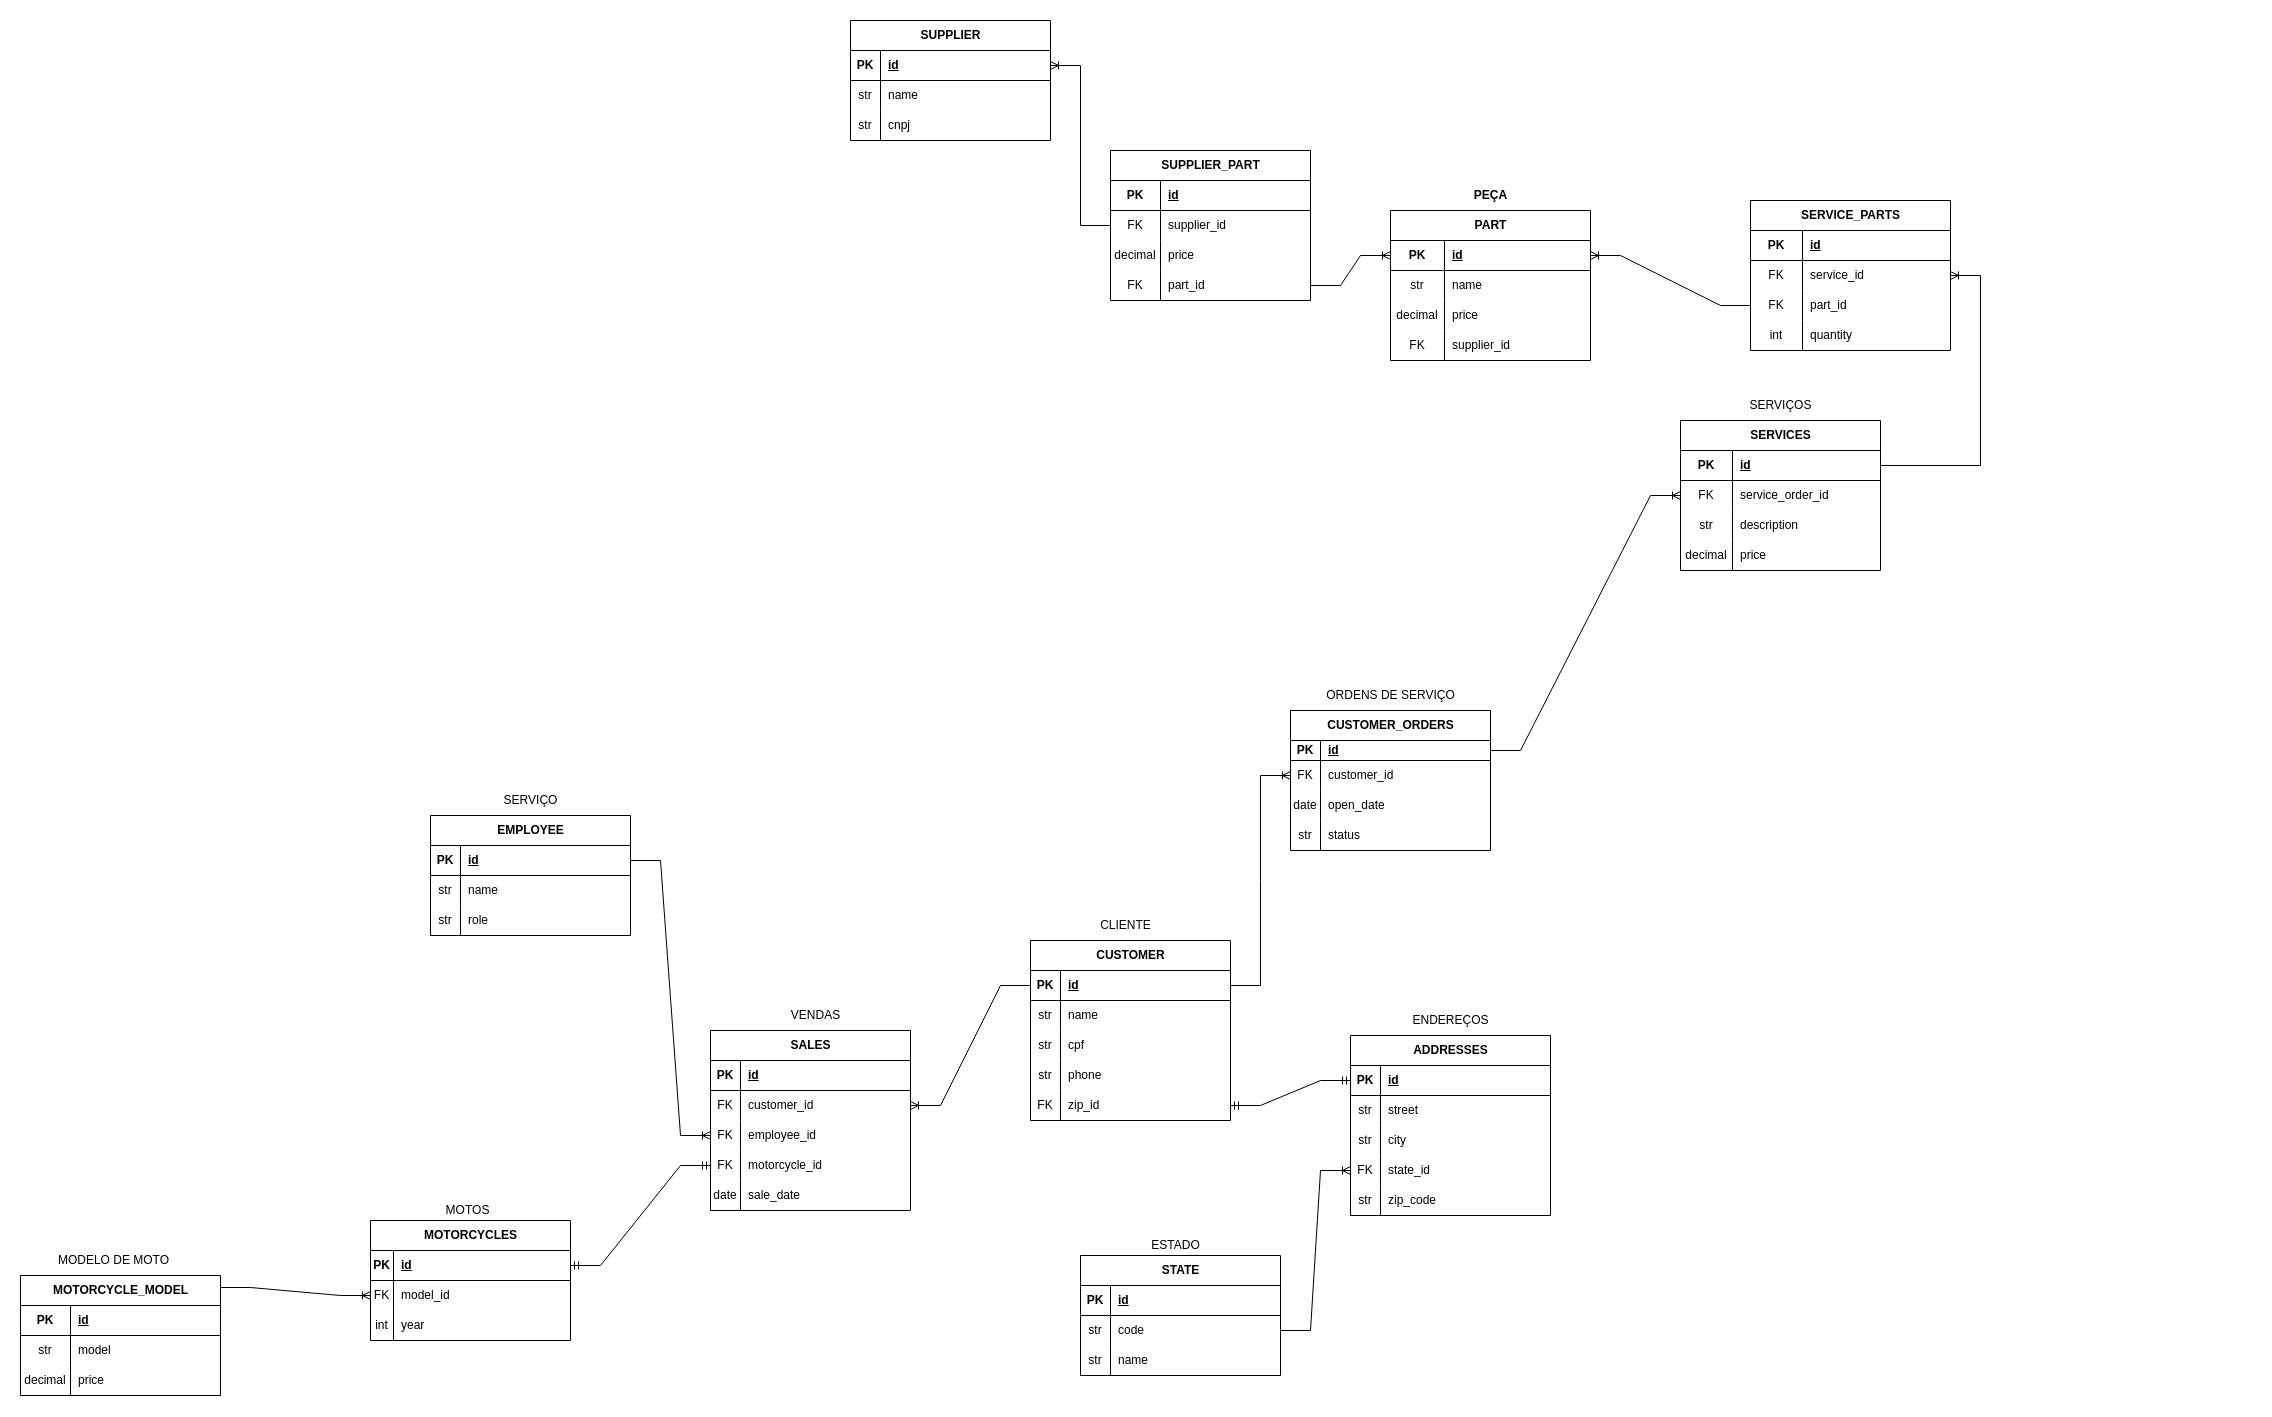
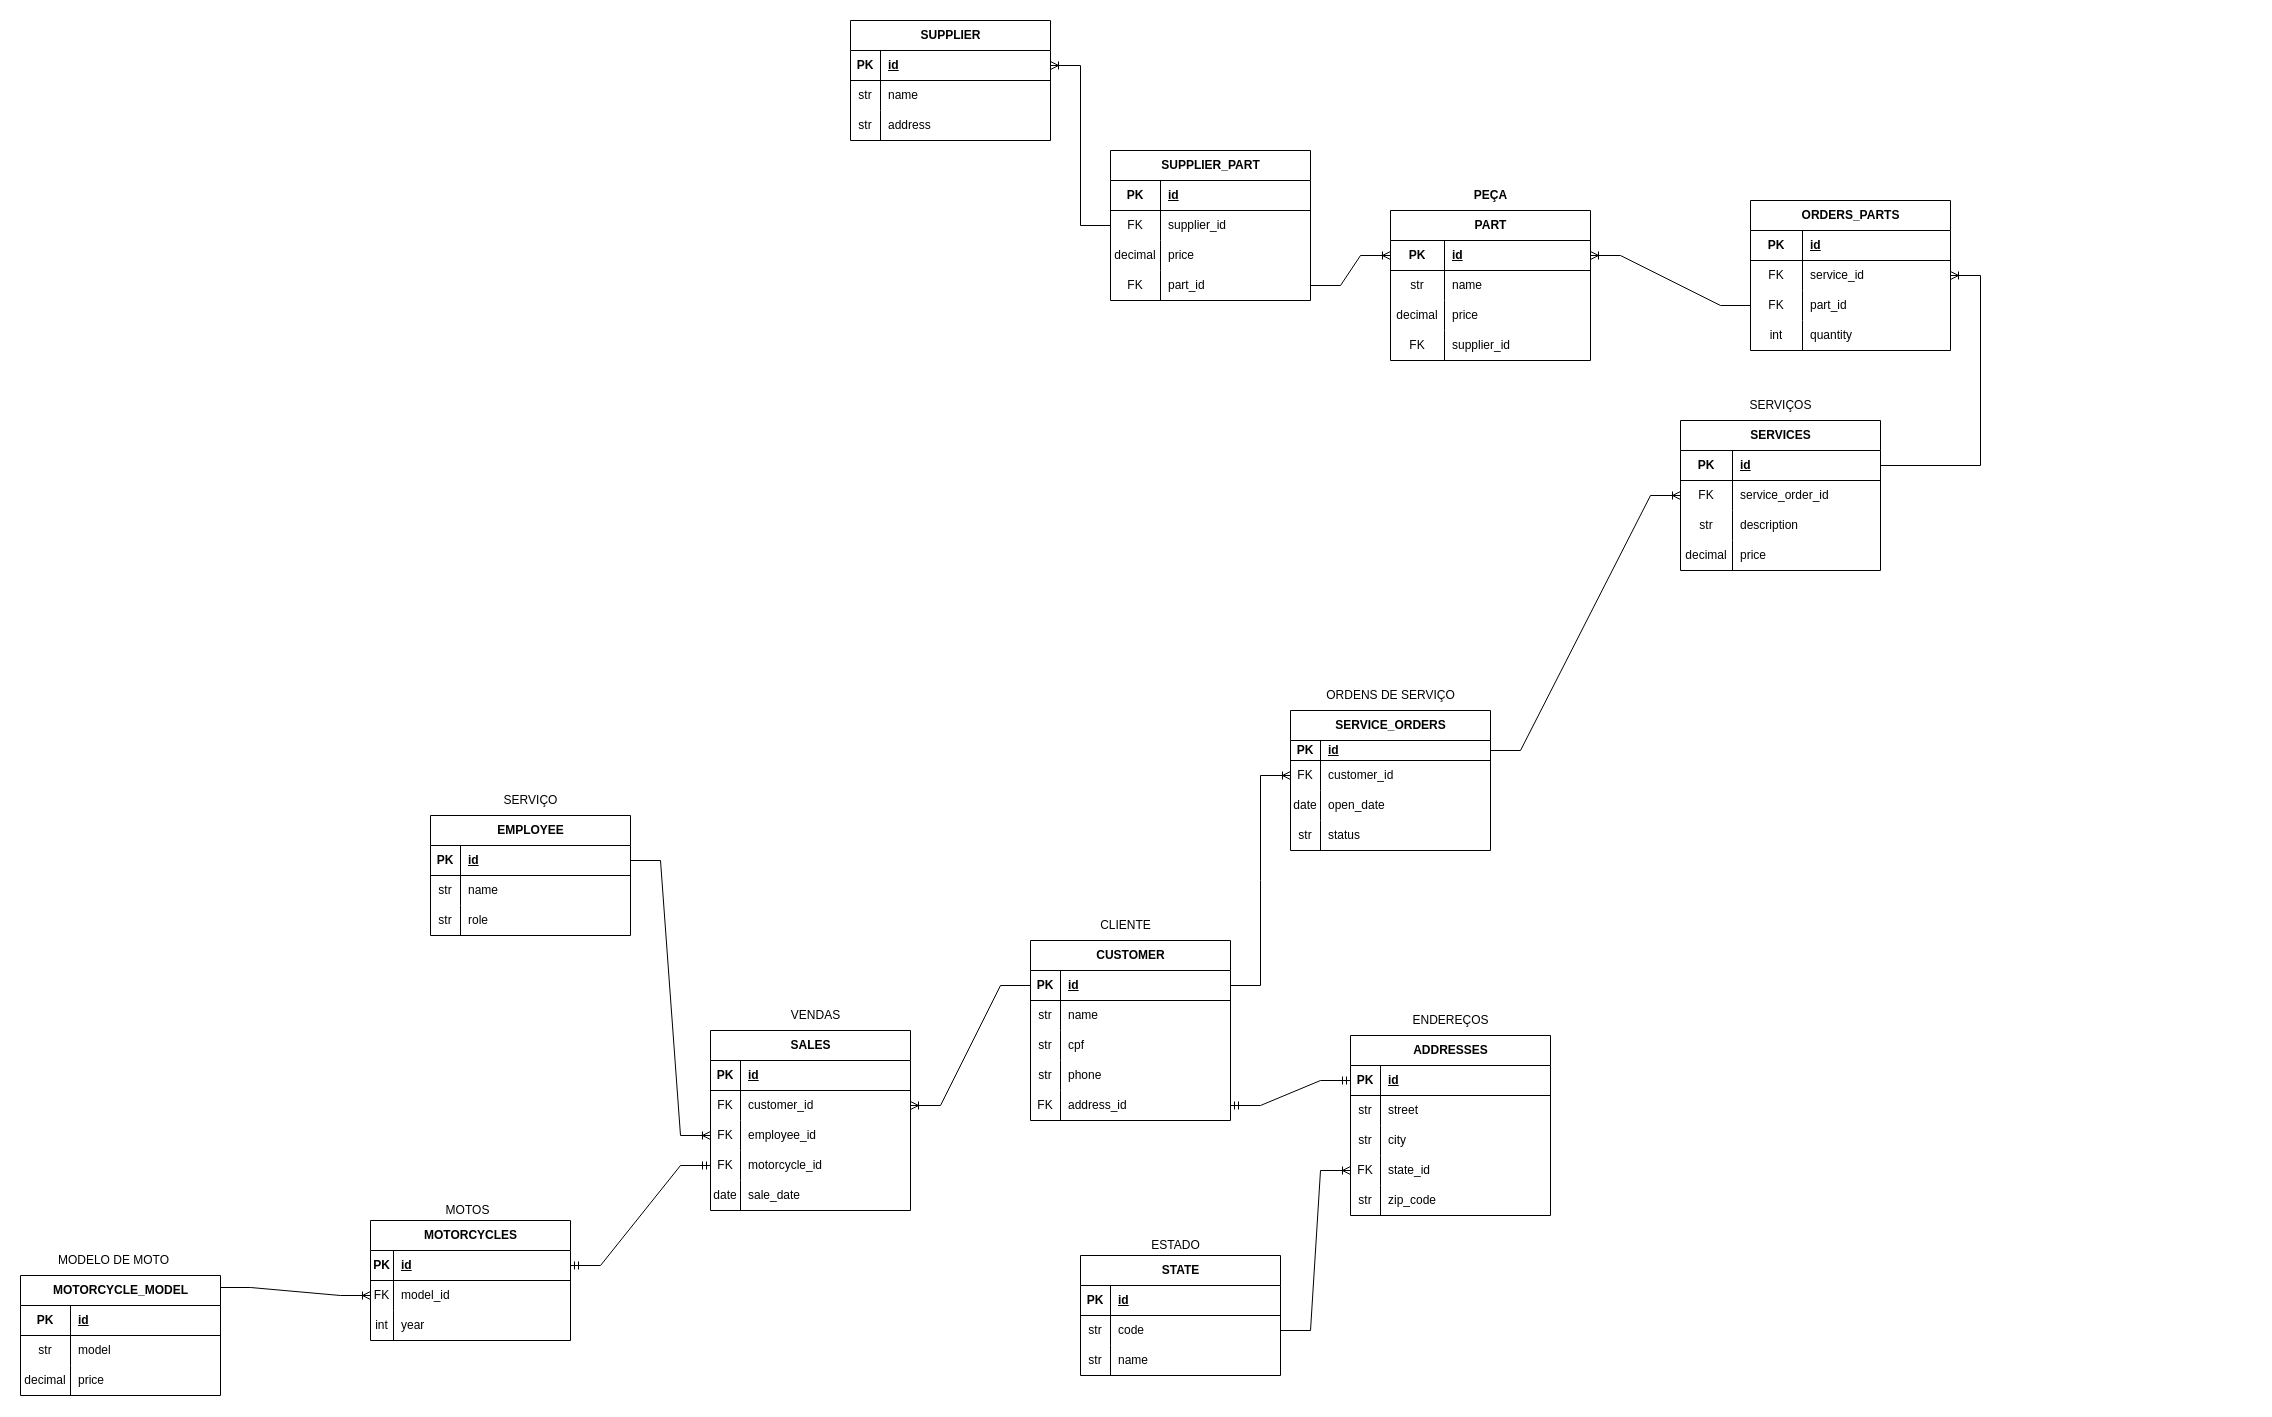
(902, 126) -> (912, 126)
(1851, 216) -> (1851, 216)
(1391, 726) -> (1391, 726)
(1086, 1106) -> (1101, 1106)
